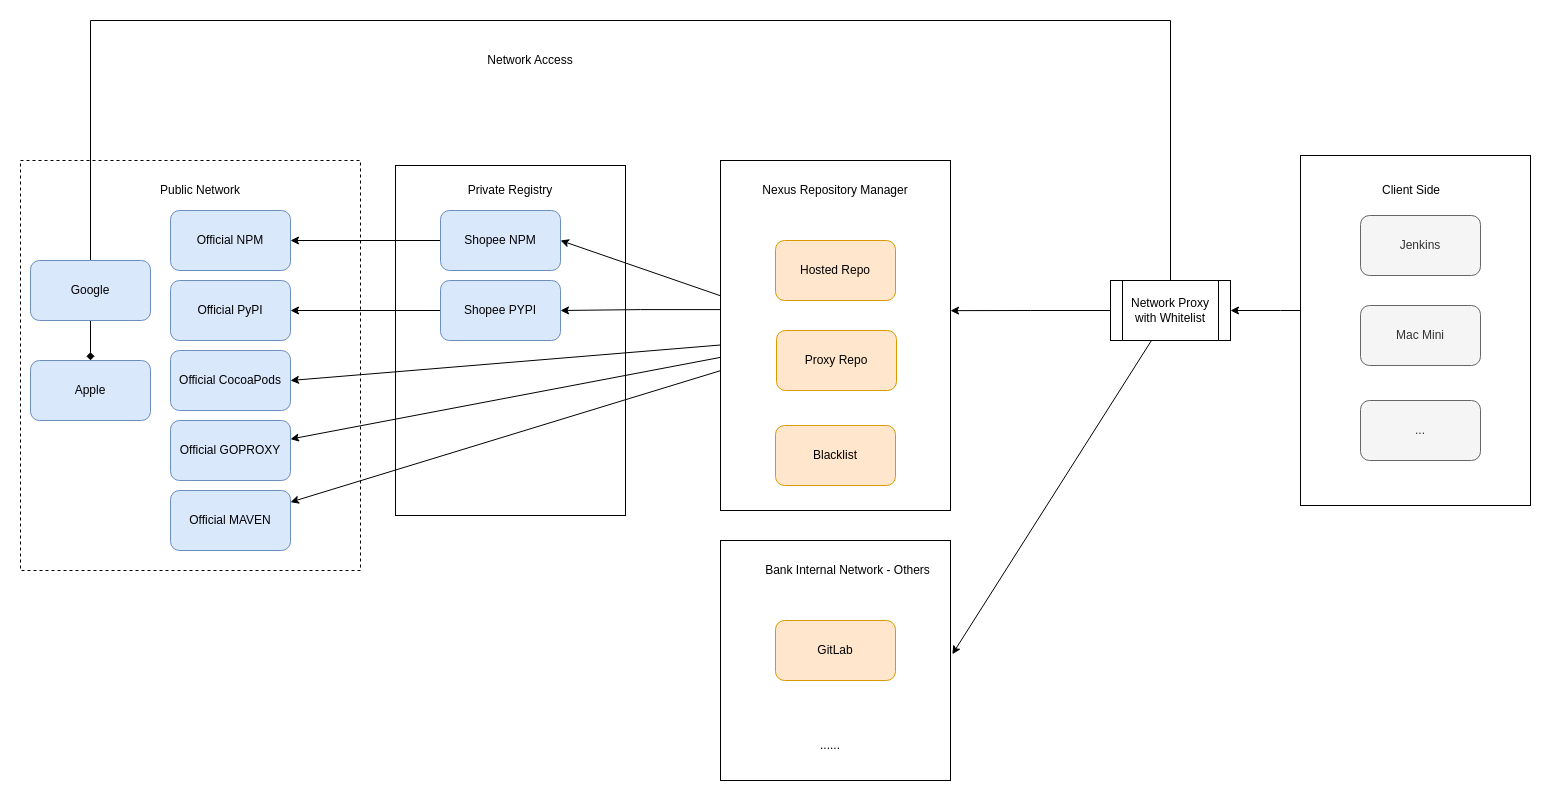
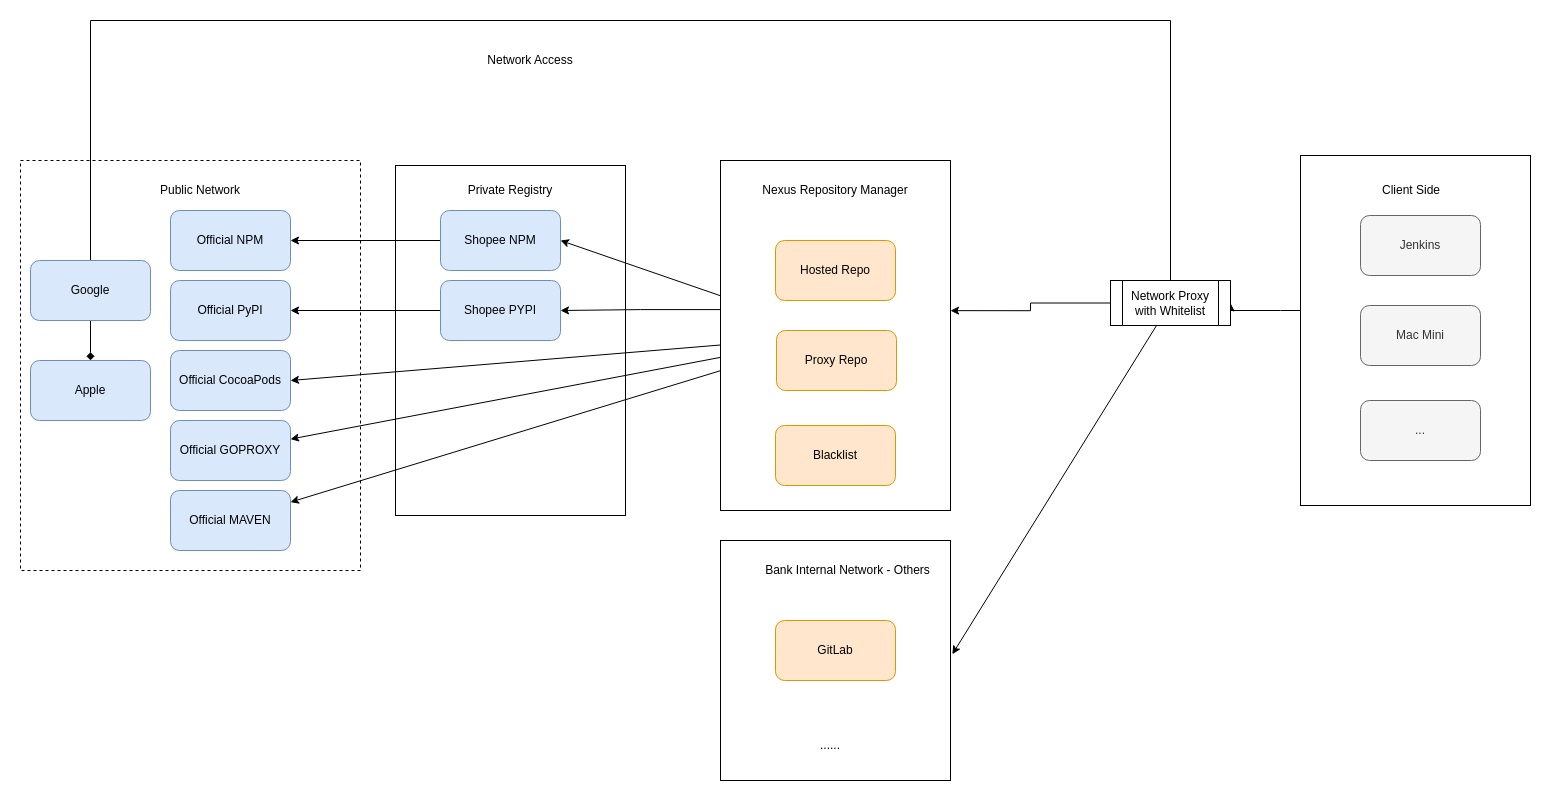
(1171, 311) -> (1171, 303)
